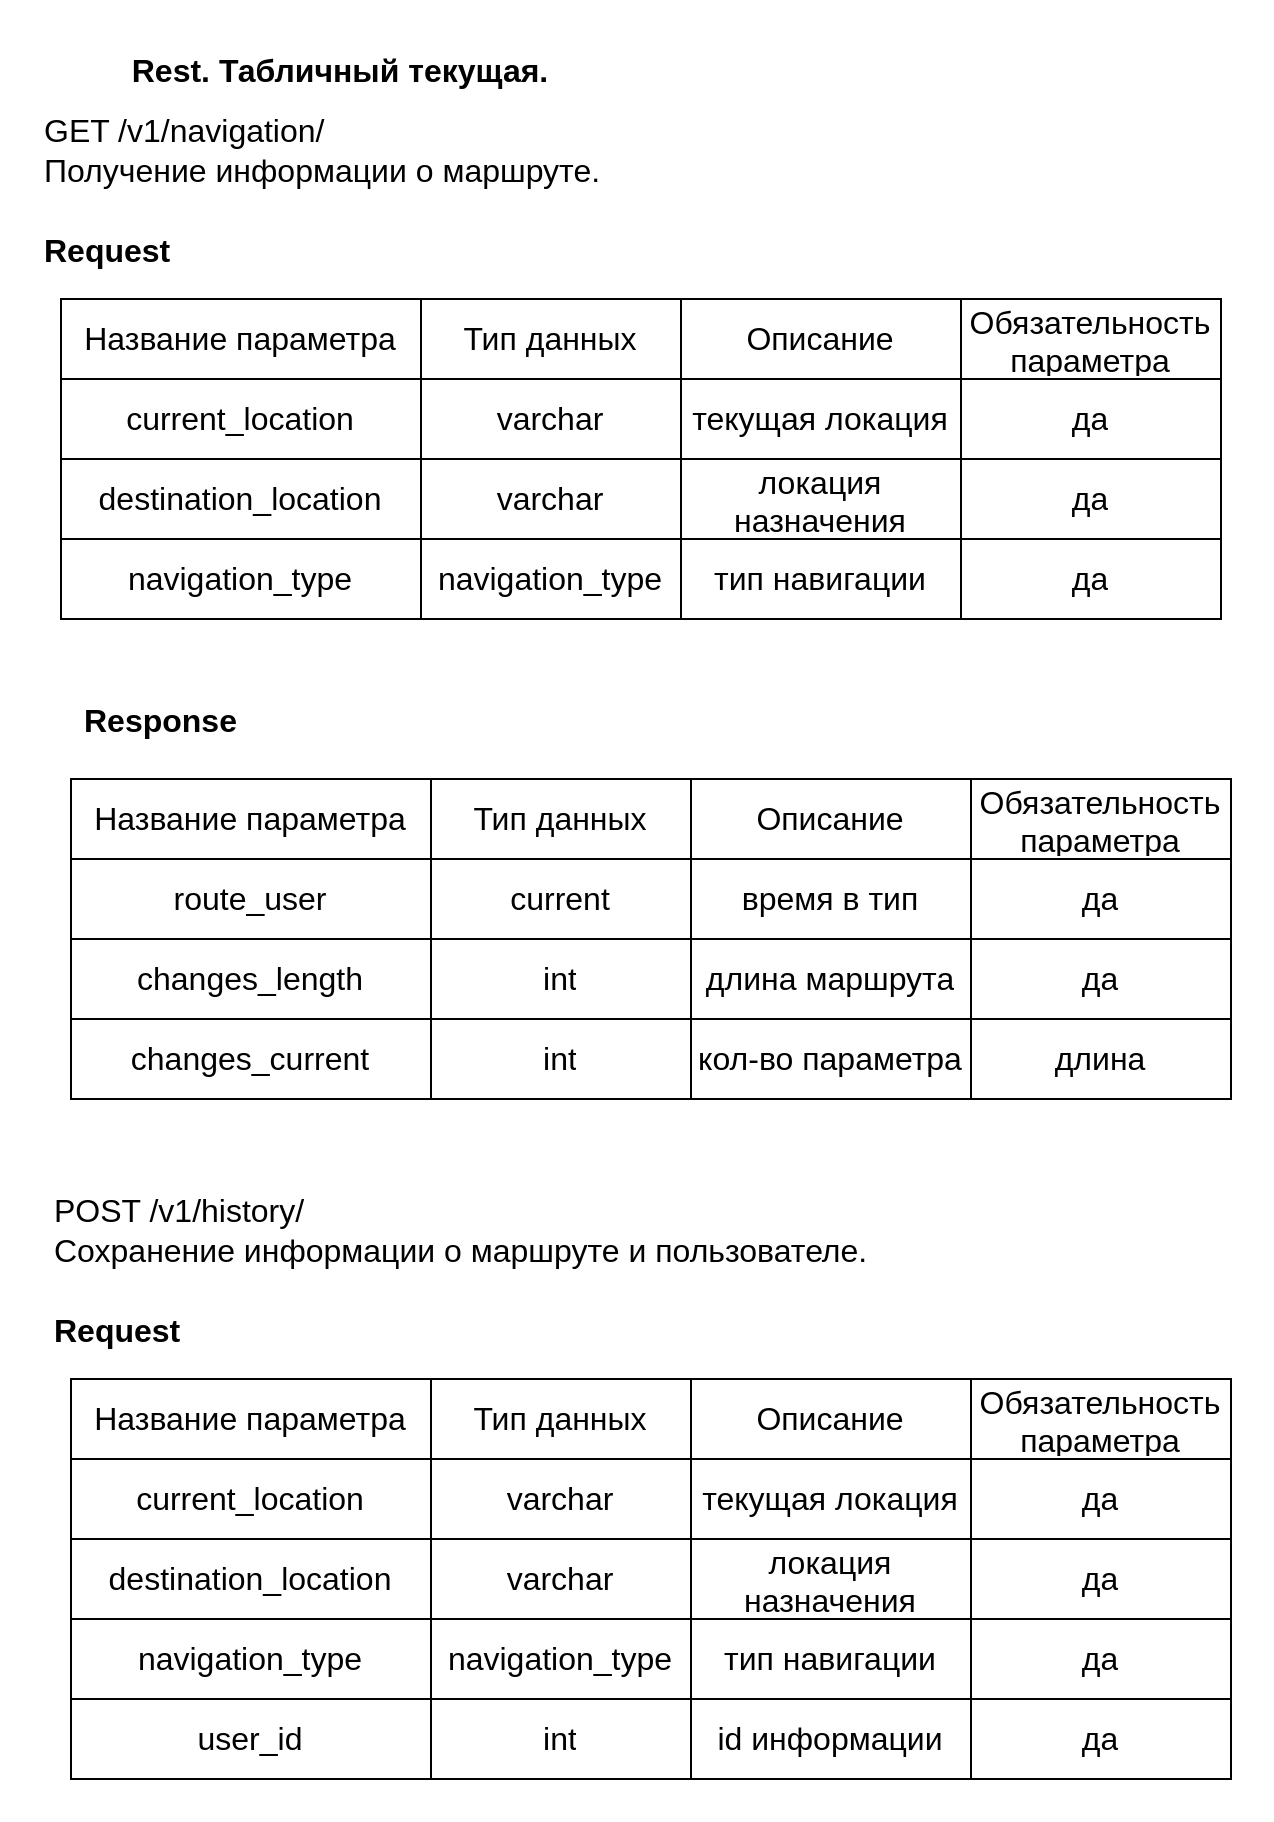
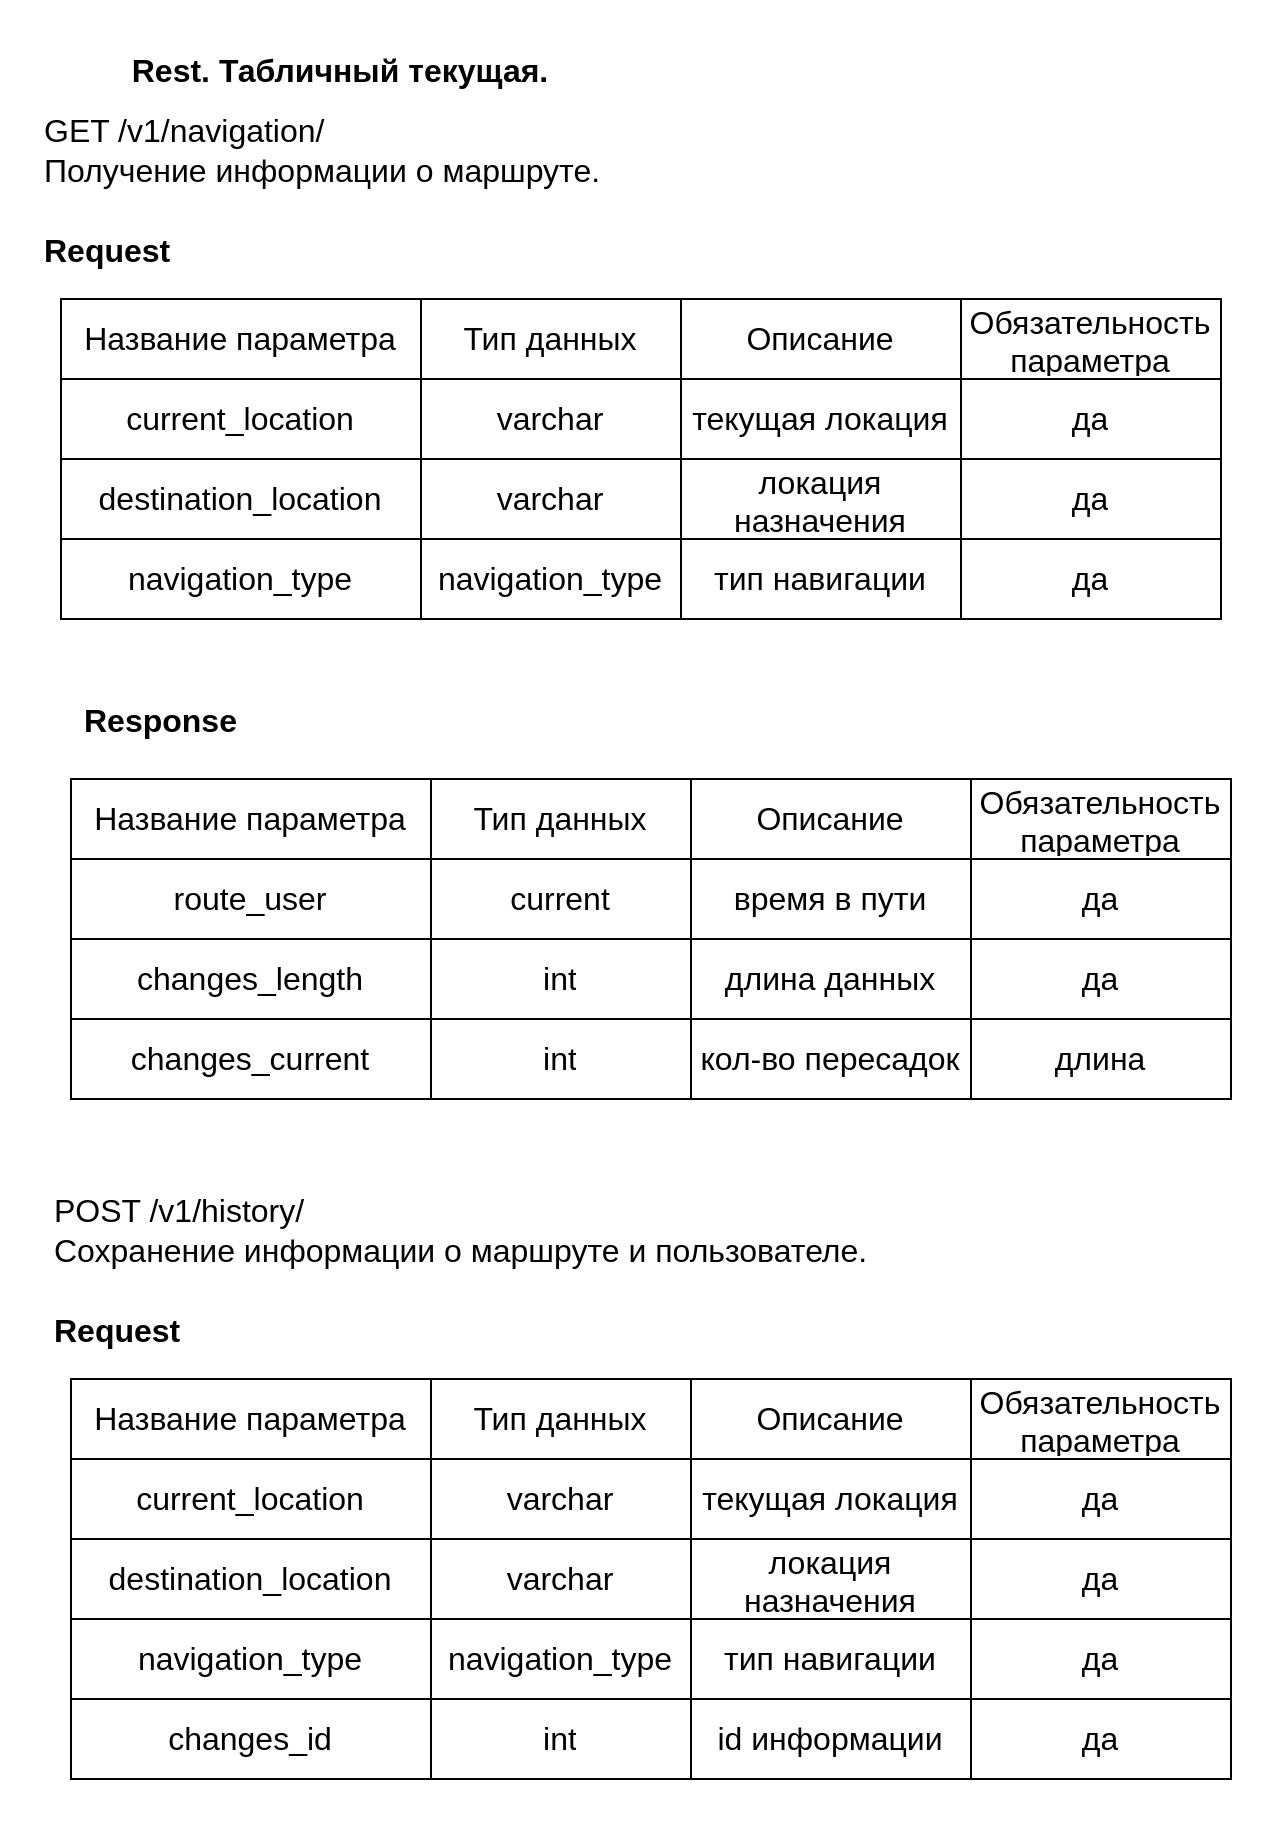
(831, 899) -> (831, 899)
(831, 979) -> (831, 979)
(831, 1059) -> (831, 1059)
(251, 1739) -> (251, 1739)
